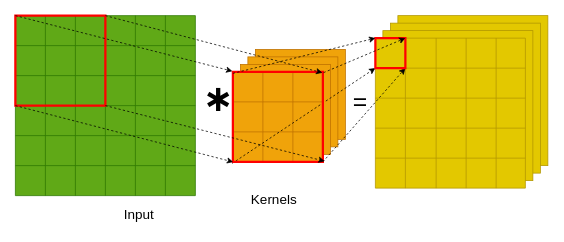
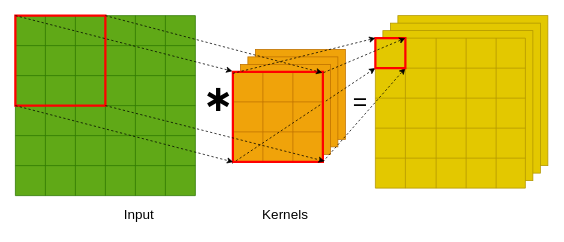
(274, 199) -> (285, 214)
